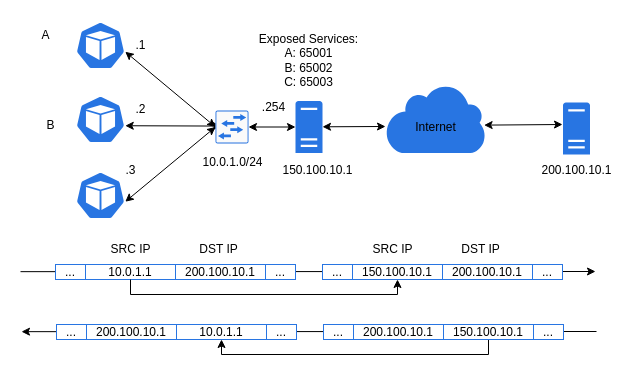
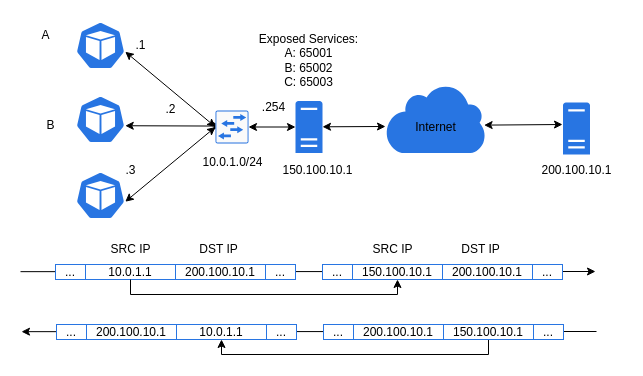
(141, 110) -> (171, 110)
